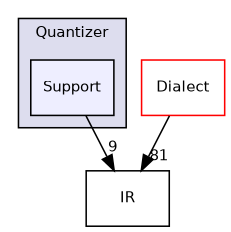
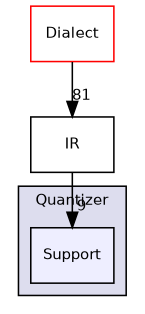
(97, 137) -> (72, 195)
